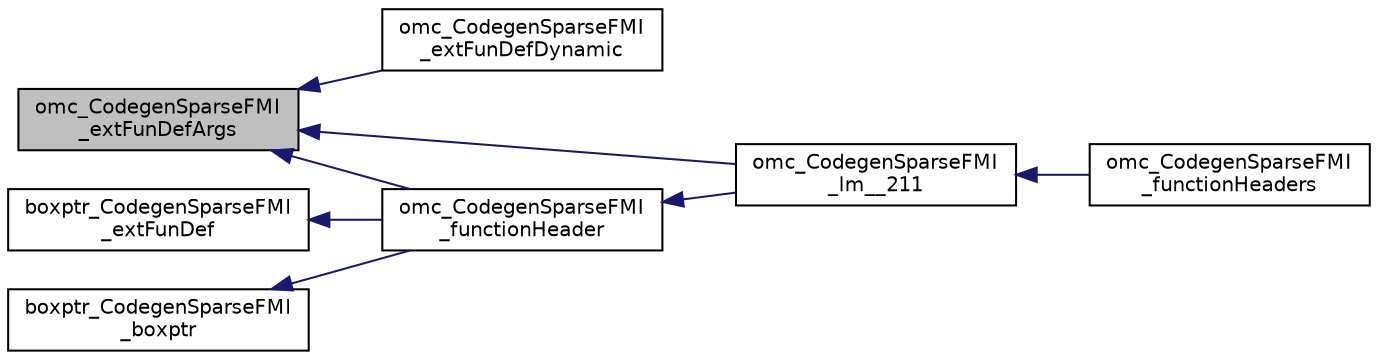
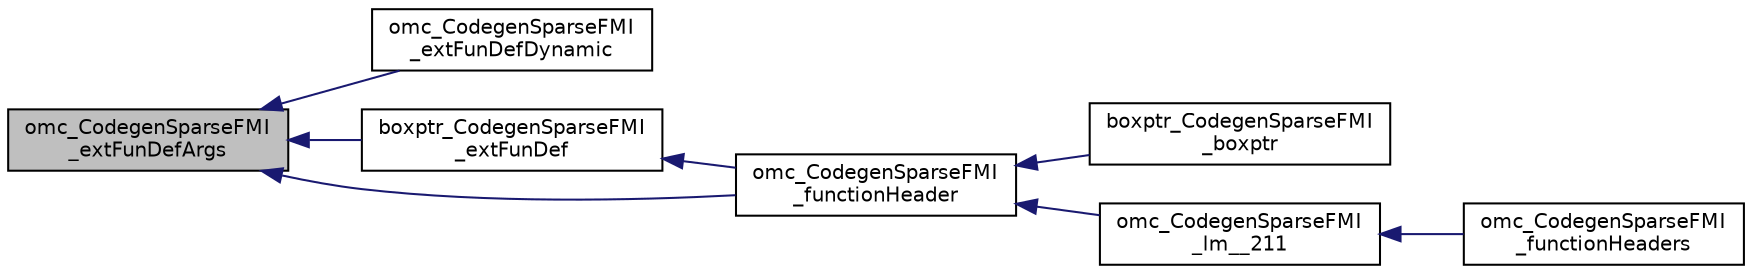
(528, 148) -> (335, 140)
(351, 267) -> (1063, 159)
